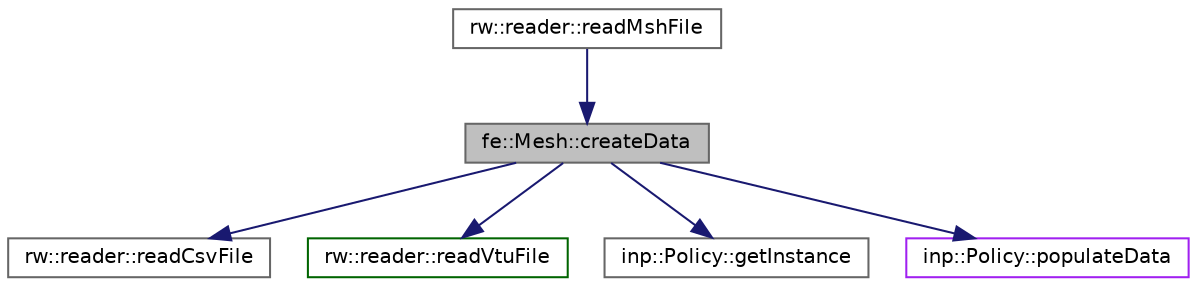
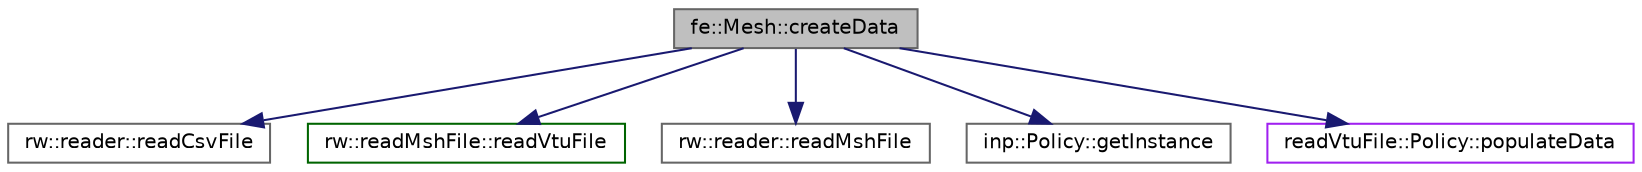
(587, 76) -> (796, 76)
(438, 258) -> (466, 143)
(1047, 258) -> (1450, 143)
